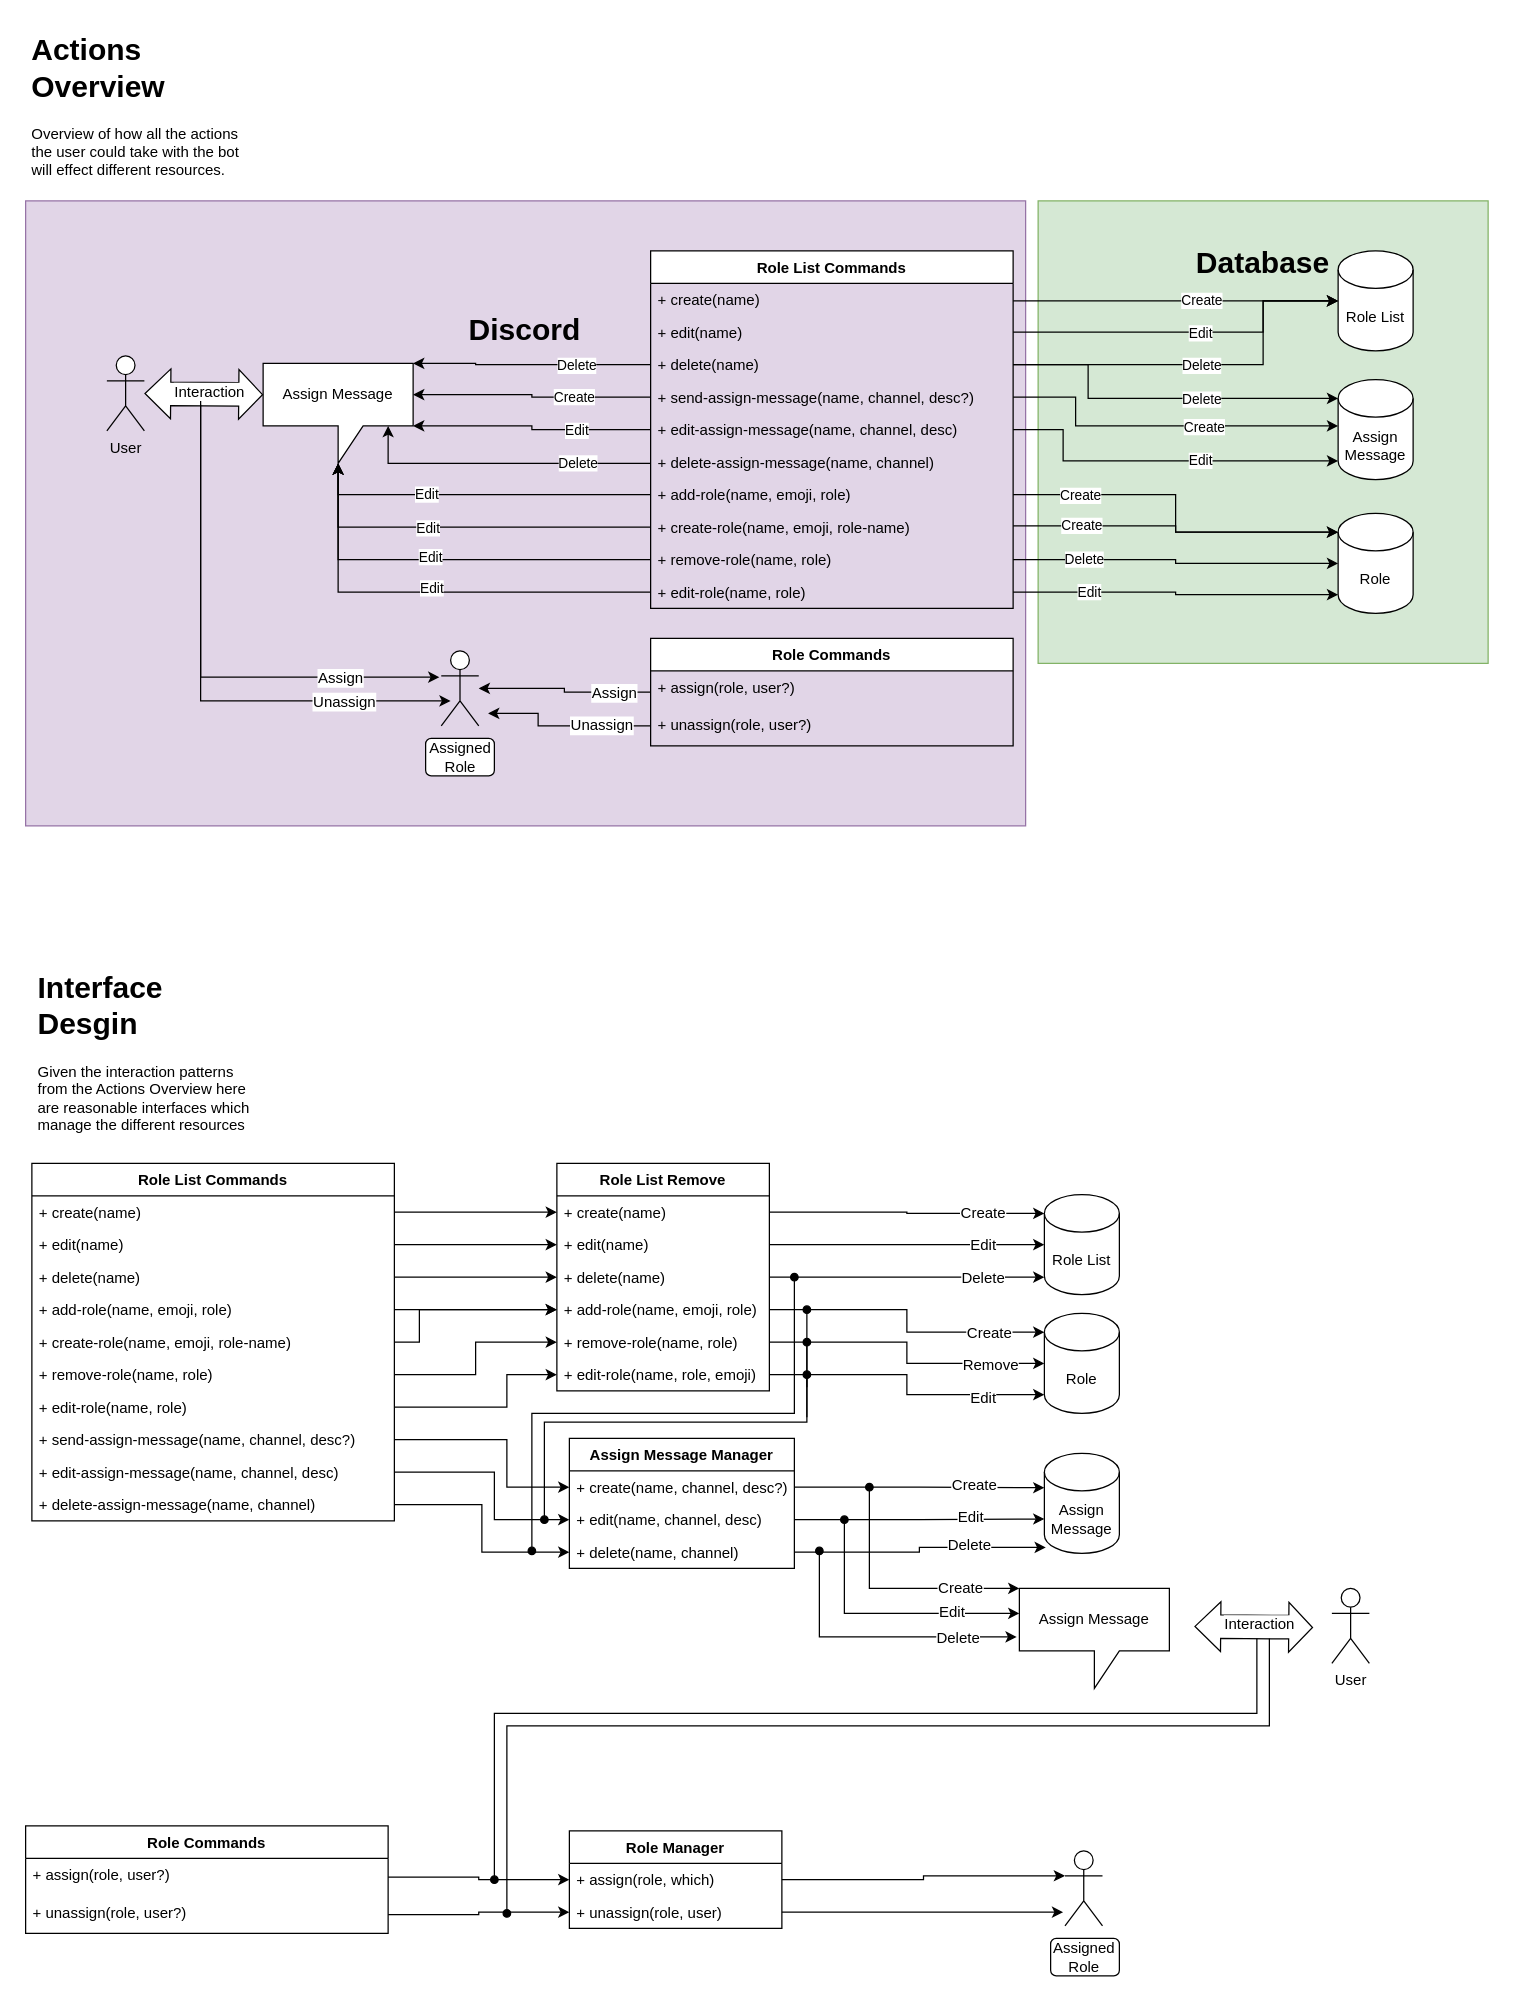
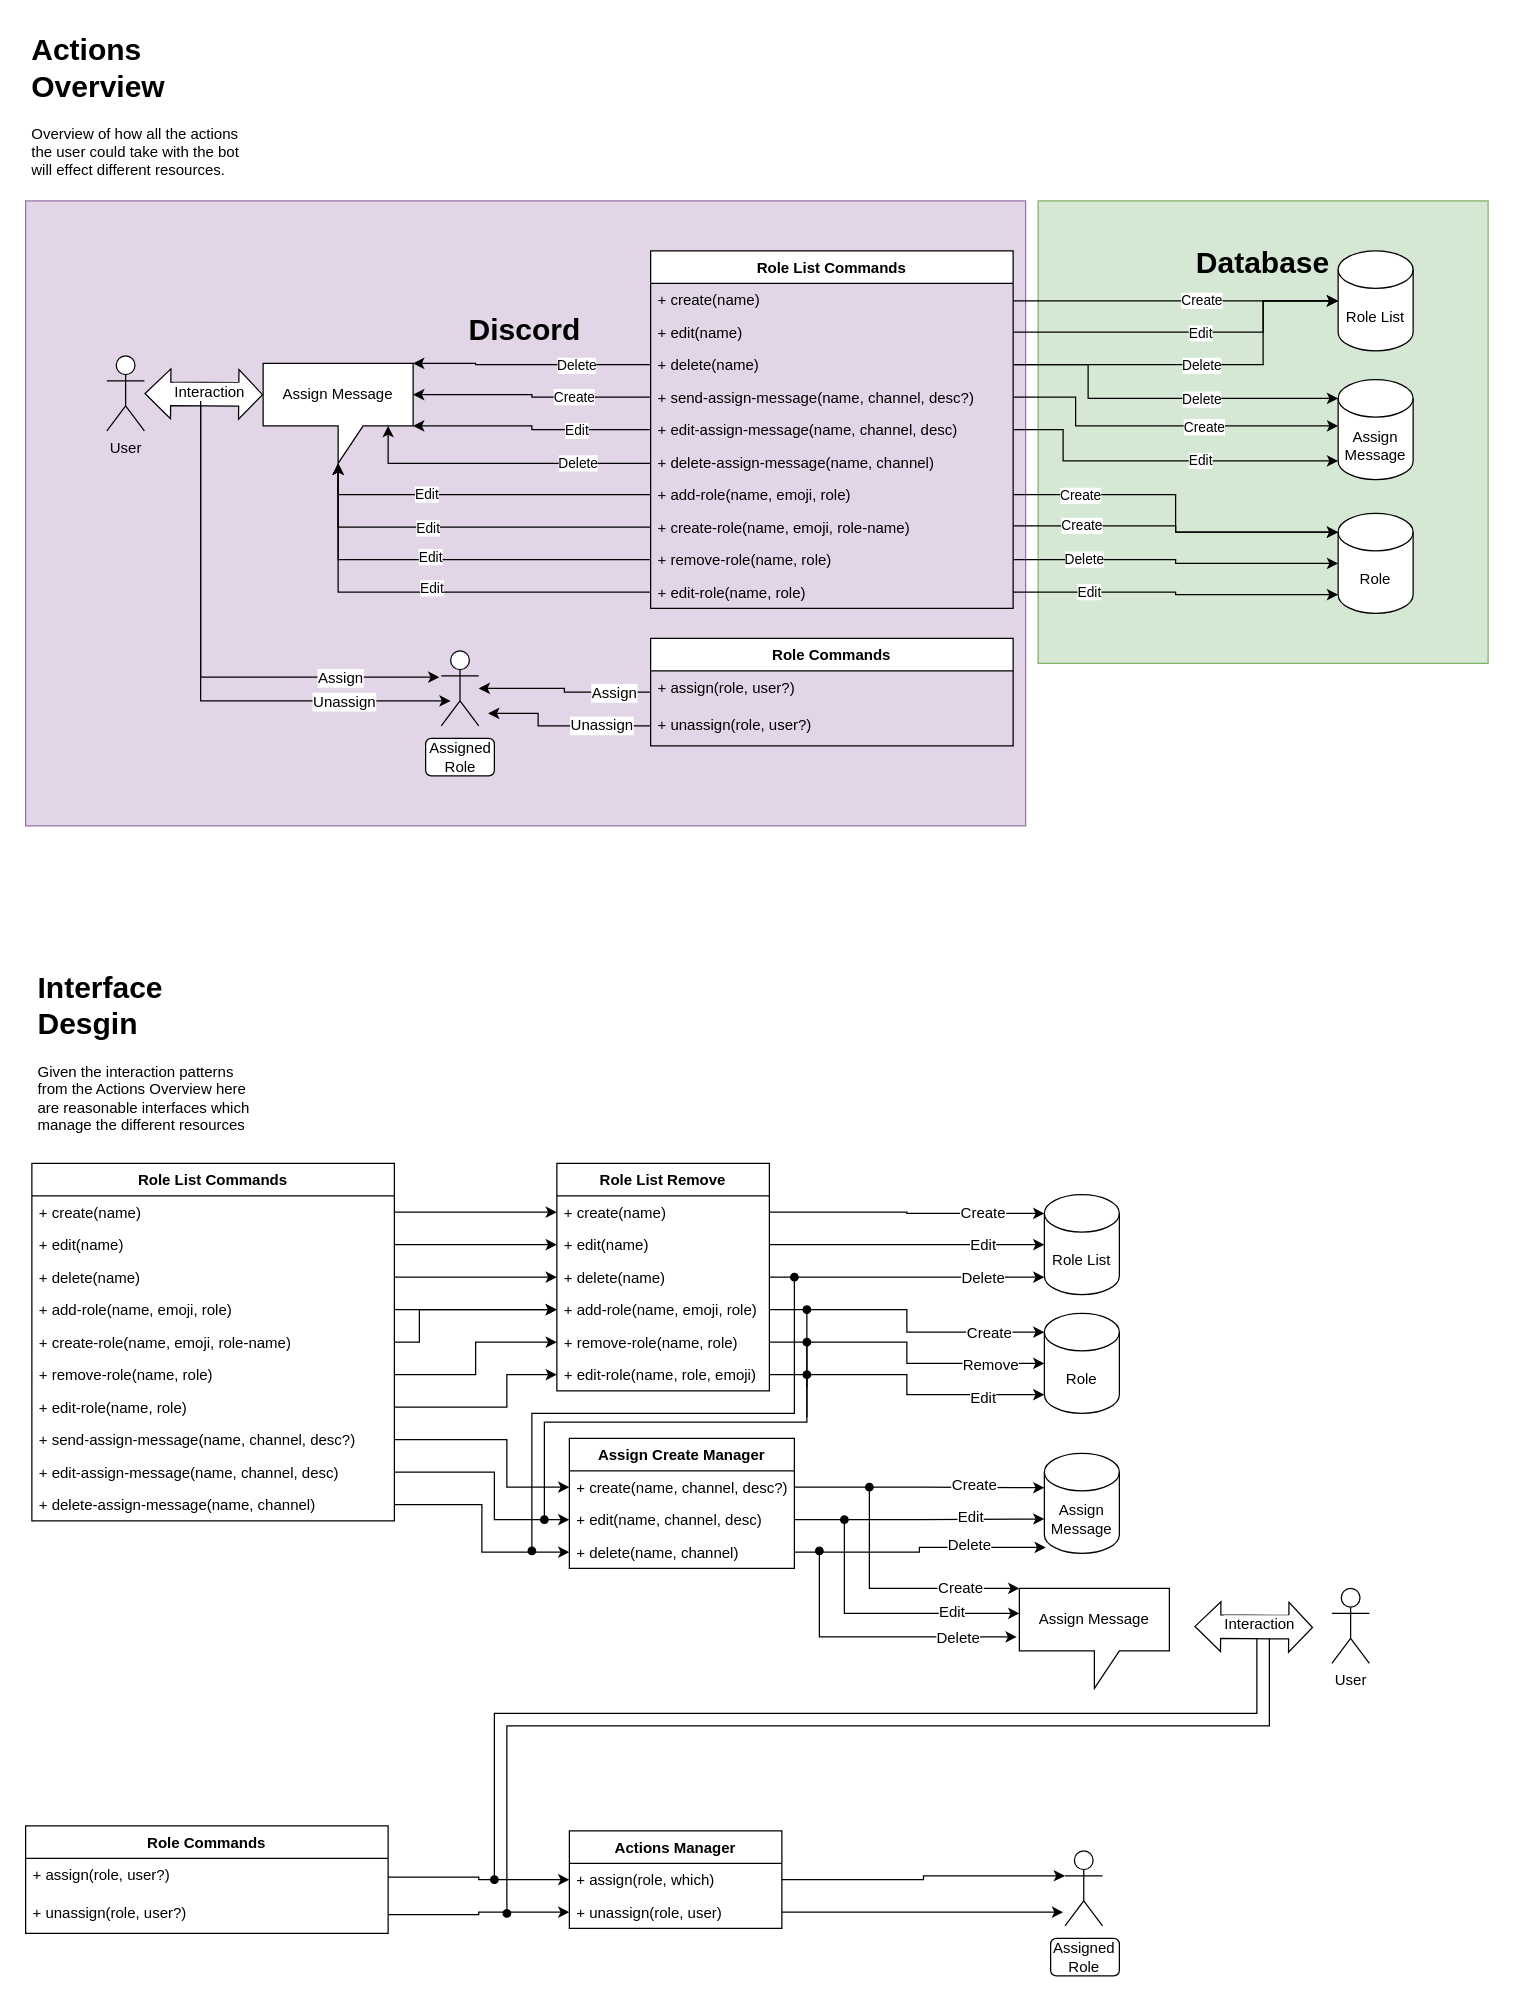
(681, 1455) -> (681, 1455)
(675, 1848) -> (675, 1848)
